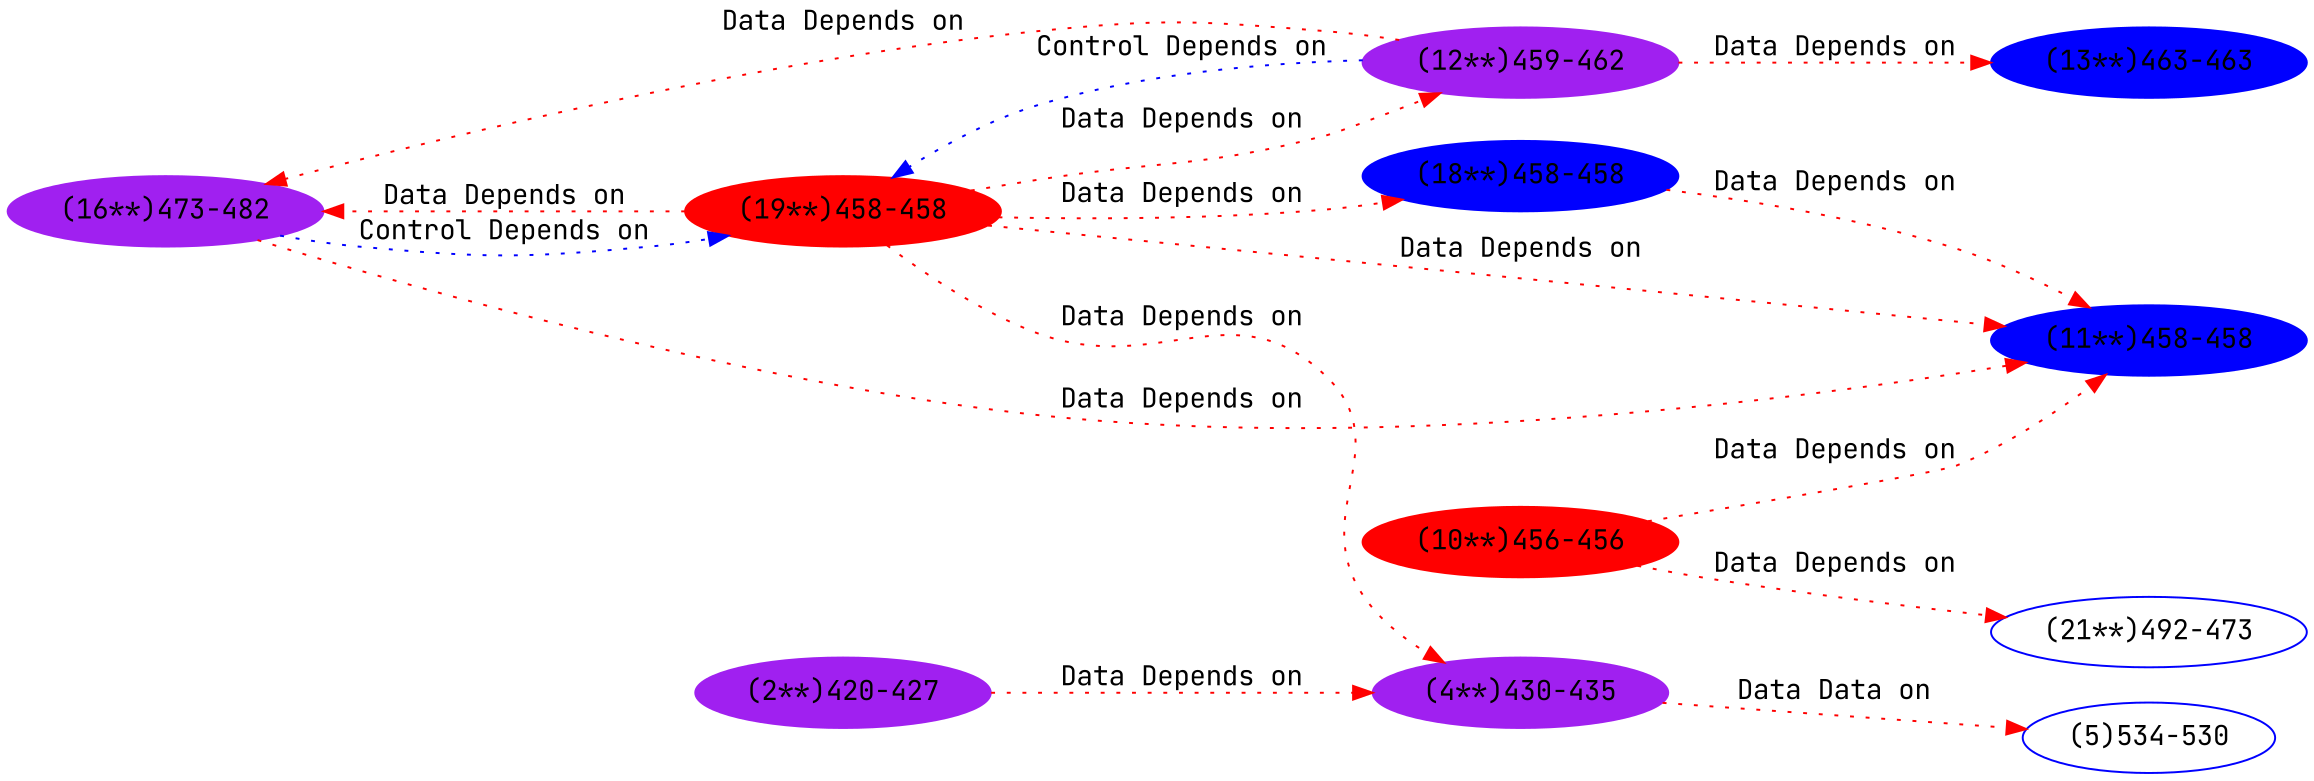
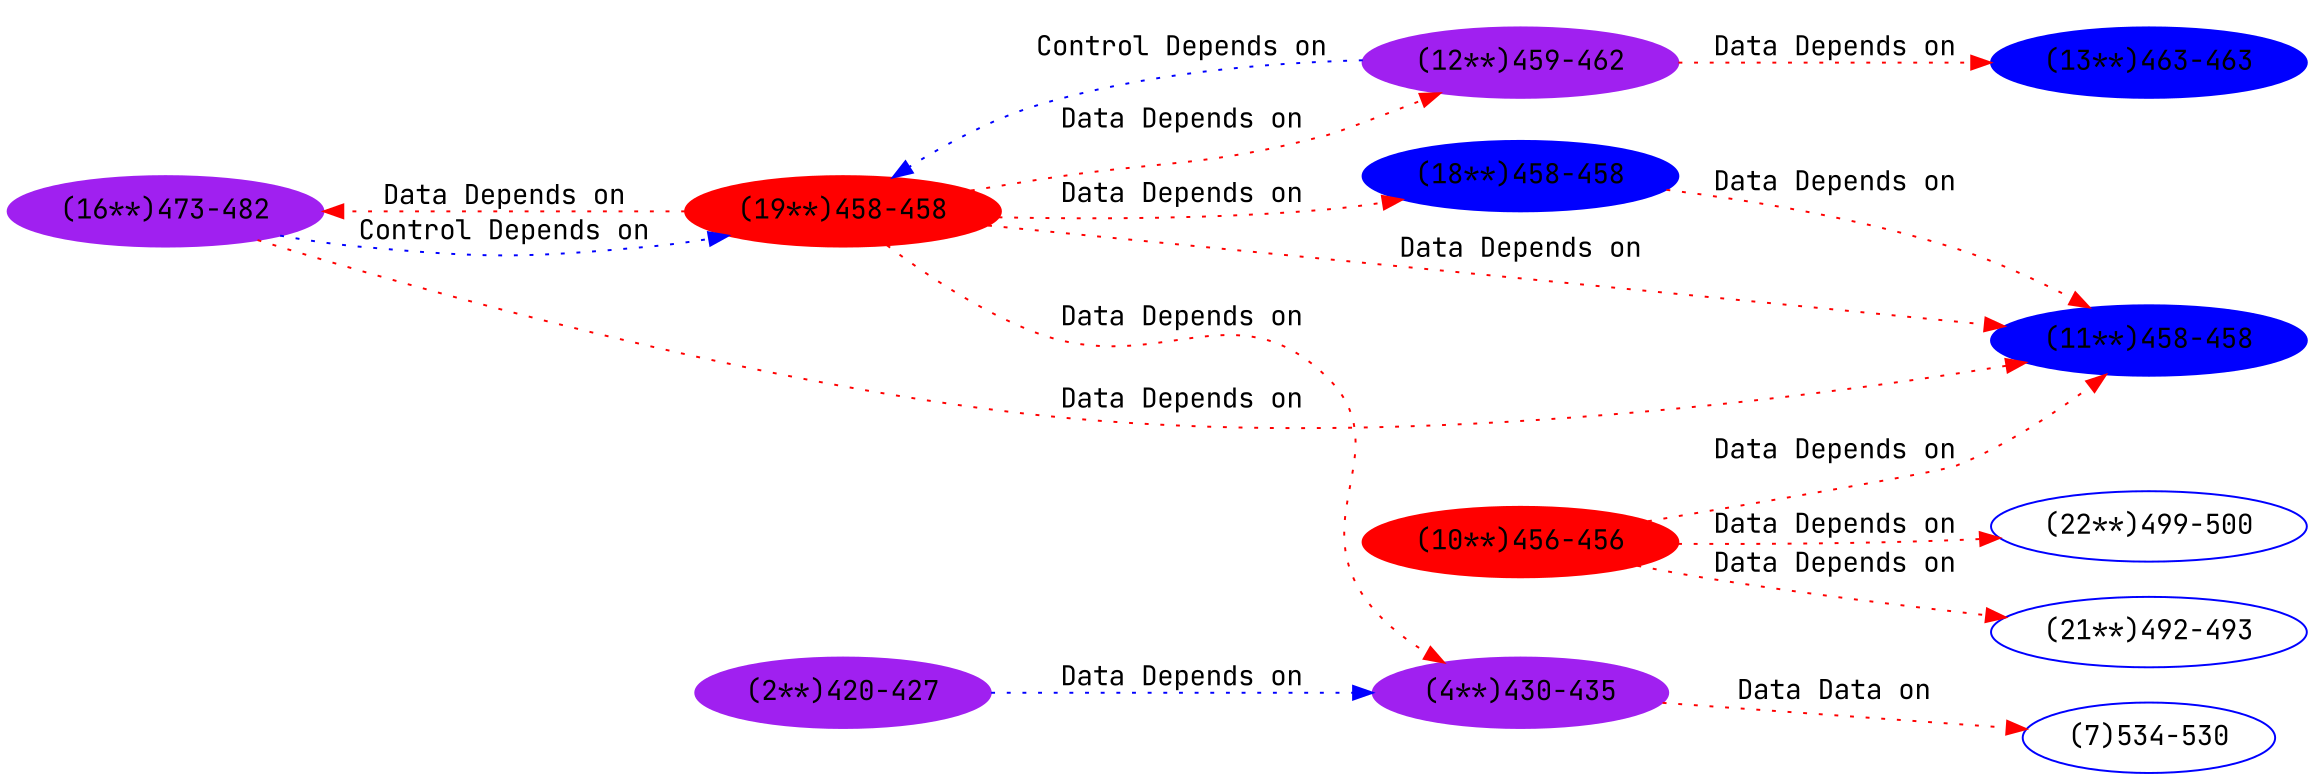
(837, 58) -> none
none -> (2149, 526)
(2149, 632) -> (2149, 632)
(1172, 693) -> (1172, 693)
(2149, 738) -> (2149, 738)
